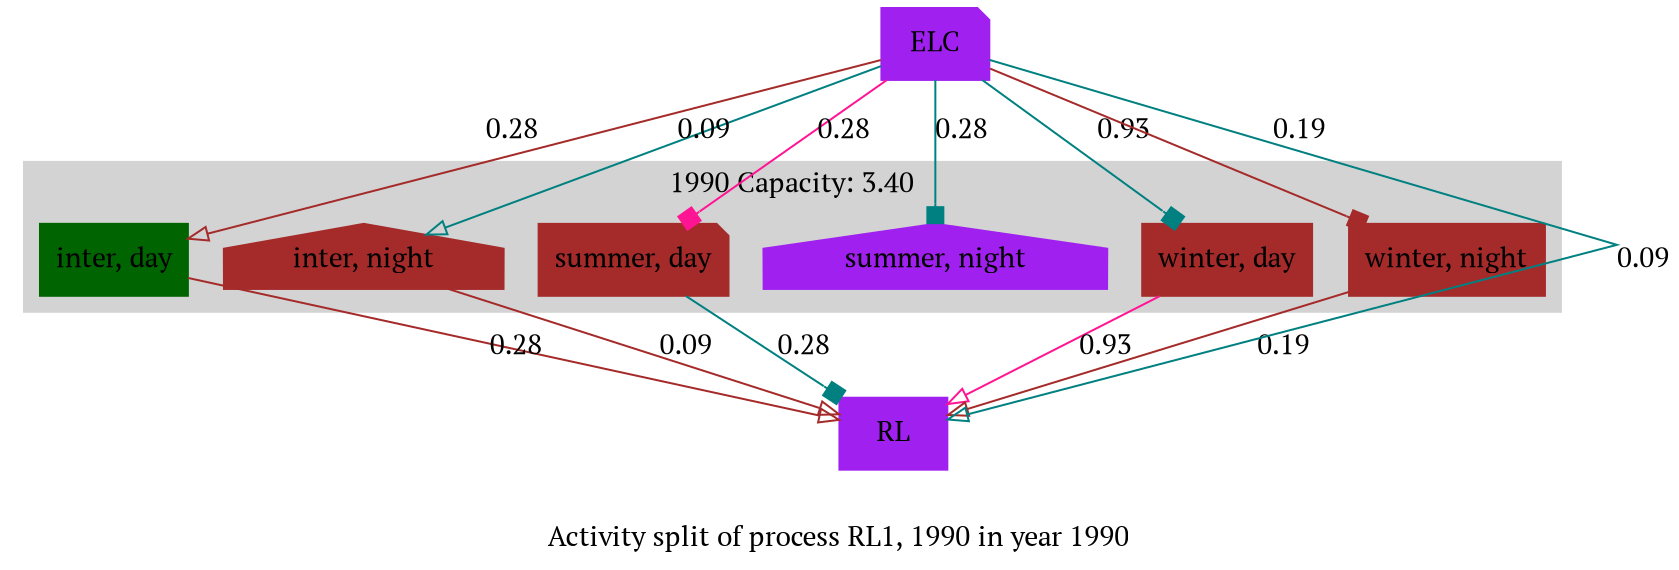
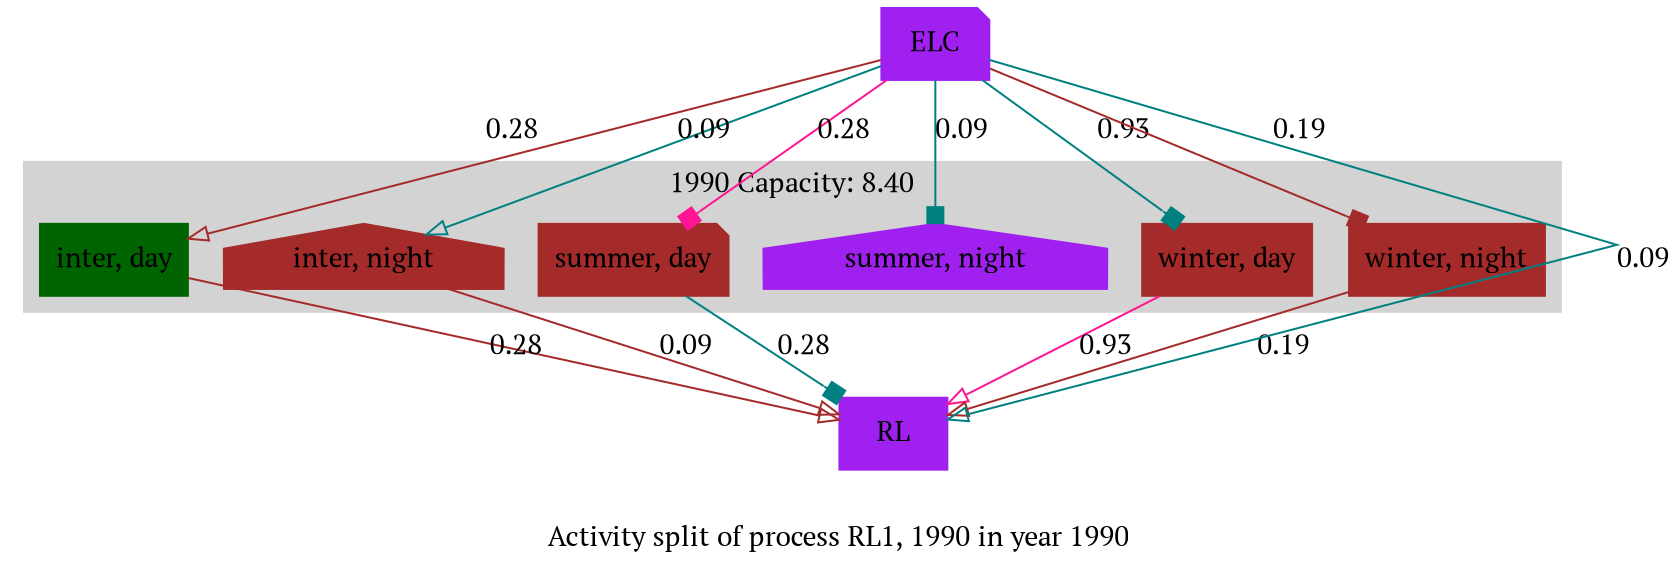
(962, 131) -> (962, 131)
(792, 185) -> (792, 185)
